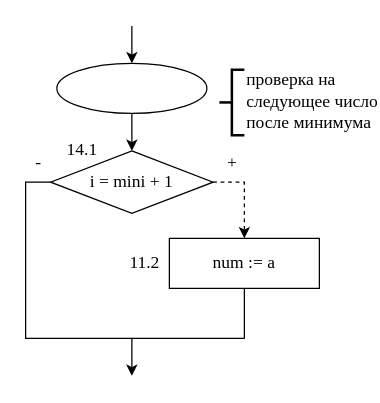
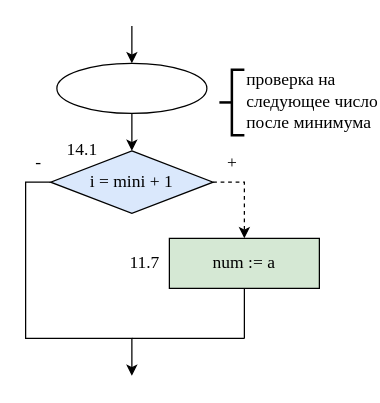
(132, 182) -> (132, 182)
(145, 263) -> (145, 263)
(244, 263) -> (244, 263)
